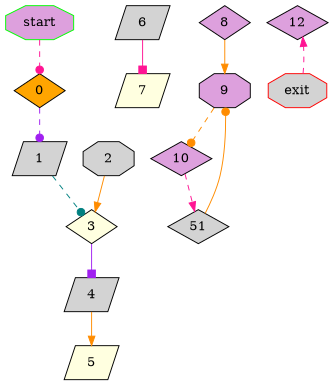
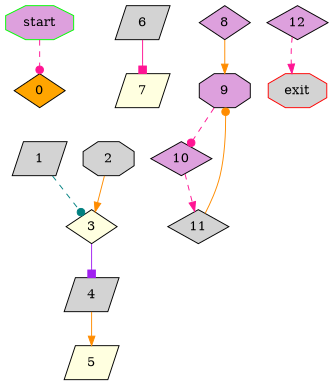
(304, 60) -> (291, 50)
(40, 121) -> none
(204, 124) -> (204, 124)
(198, 227) -> (198, 227)
